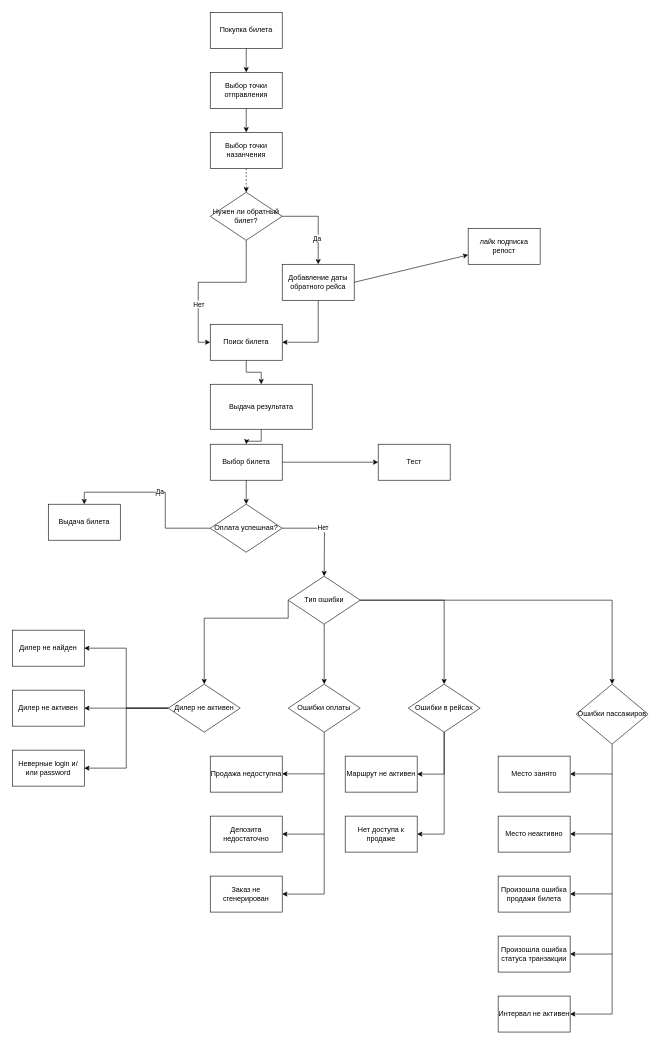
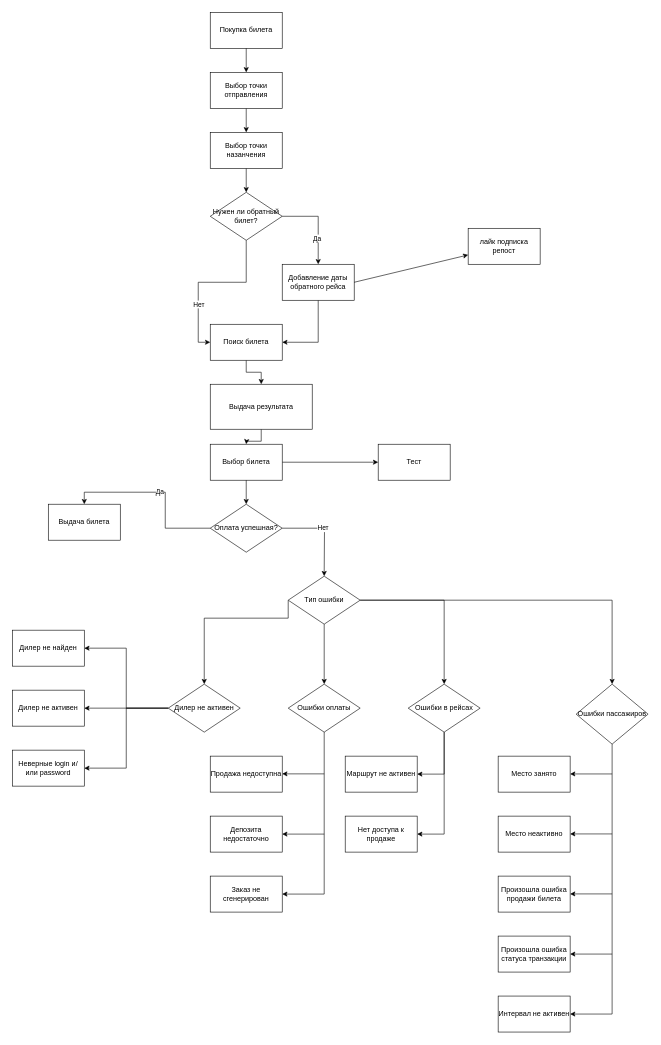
(246, 177) -> (246, 177)
